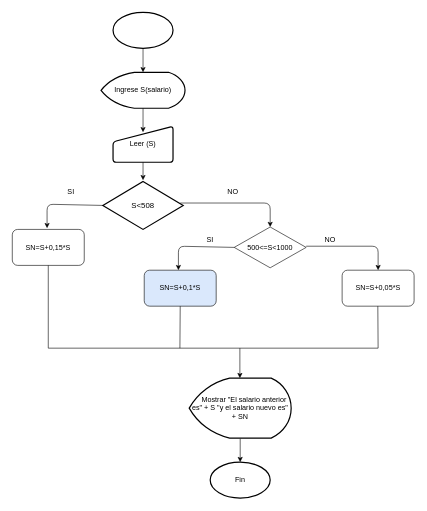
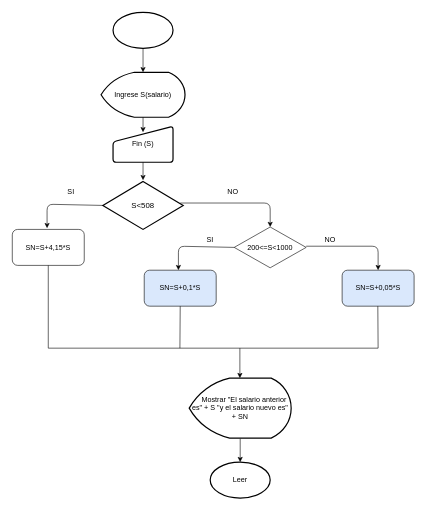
(143, 90) -> (143, 95)
(143, 144) -> (143, 144)
(48, 248) -> (48, 248)
(270, 248) -> (270, 248)
(378, 288) -> (378, 288)
(240, 480) -> (240, 480)
